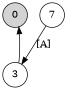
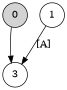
(52, 15) -> (52, 15)
(20, 49) -> (10, 41)
